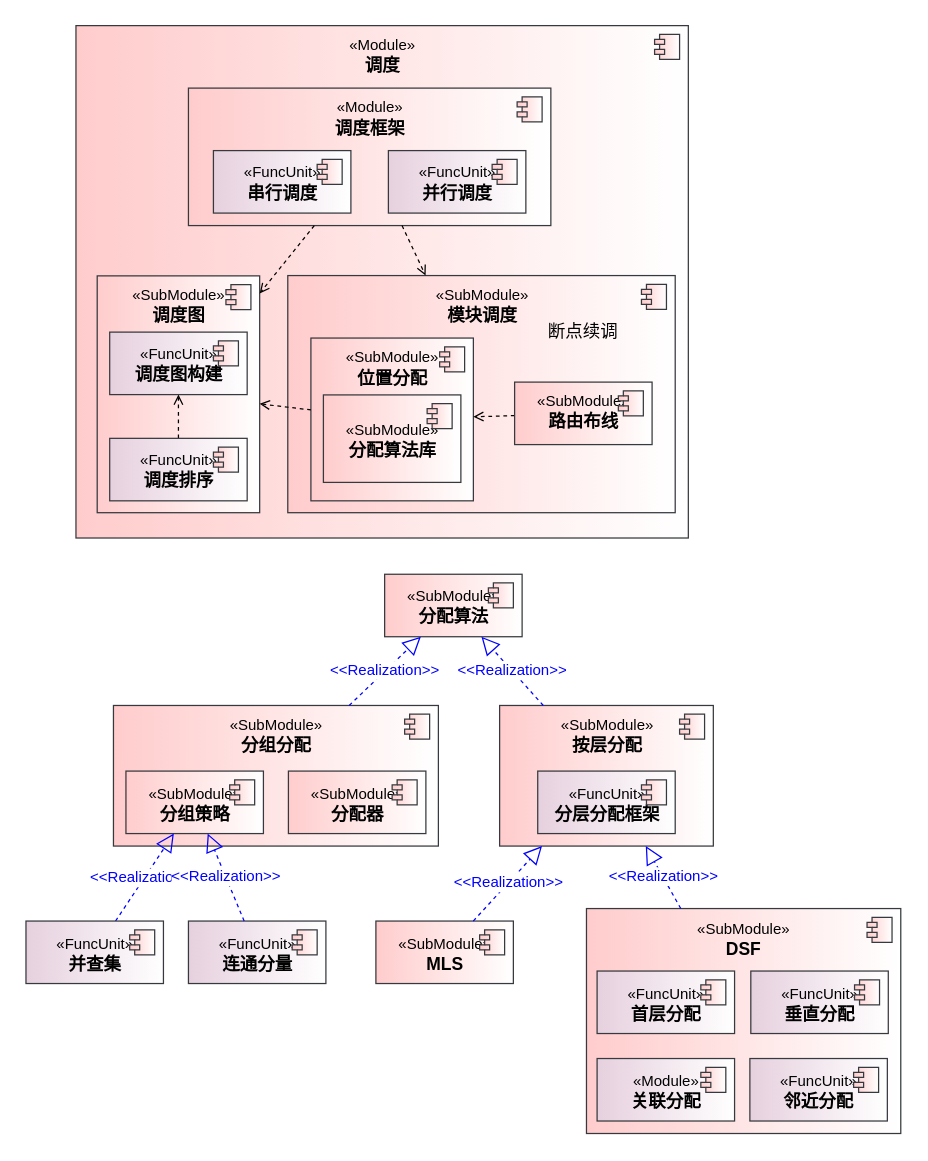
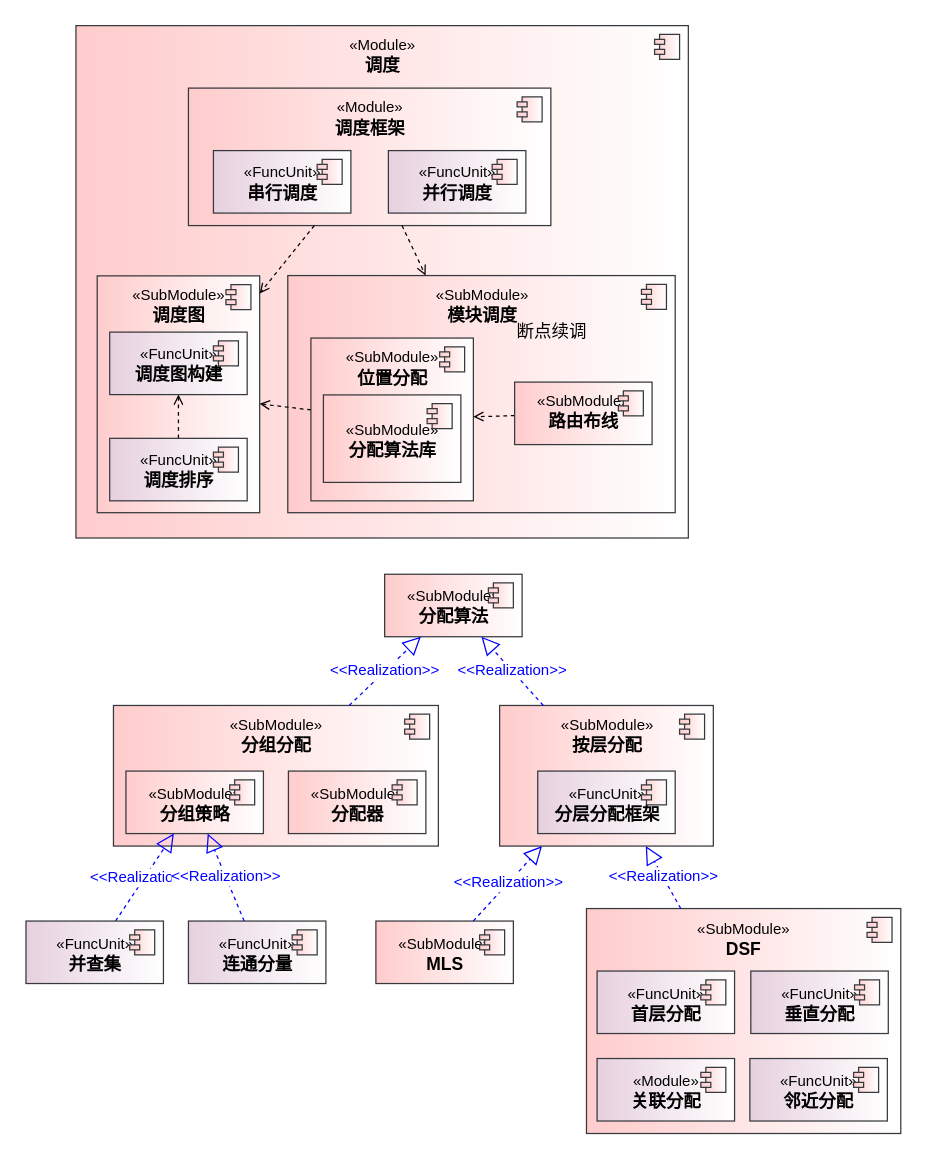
(583, 332) -> (552, 332)
